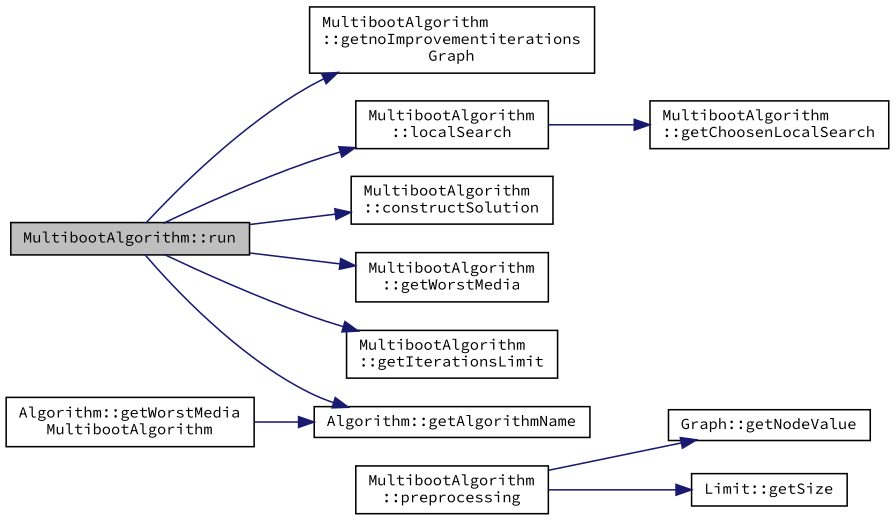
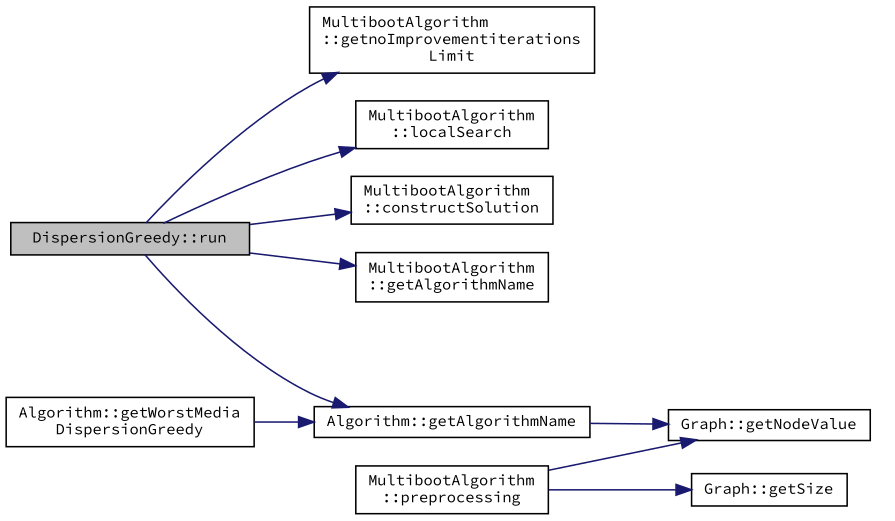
(452, 40) -> (452, 40)
(769, 125) -> none
(130, 239) -> (130, 239)
(452, 277) -> (452, 277)
(452, 354) -> none
(130, 422) -> (130, 422)
none -> (622, 424)
(769, 490) -> (769, 490)
